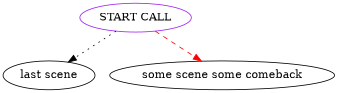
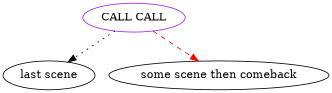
(136, 18) -> (134, 18)
(222, 75) -> (219, 75)
